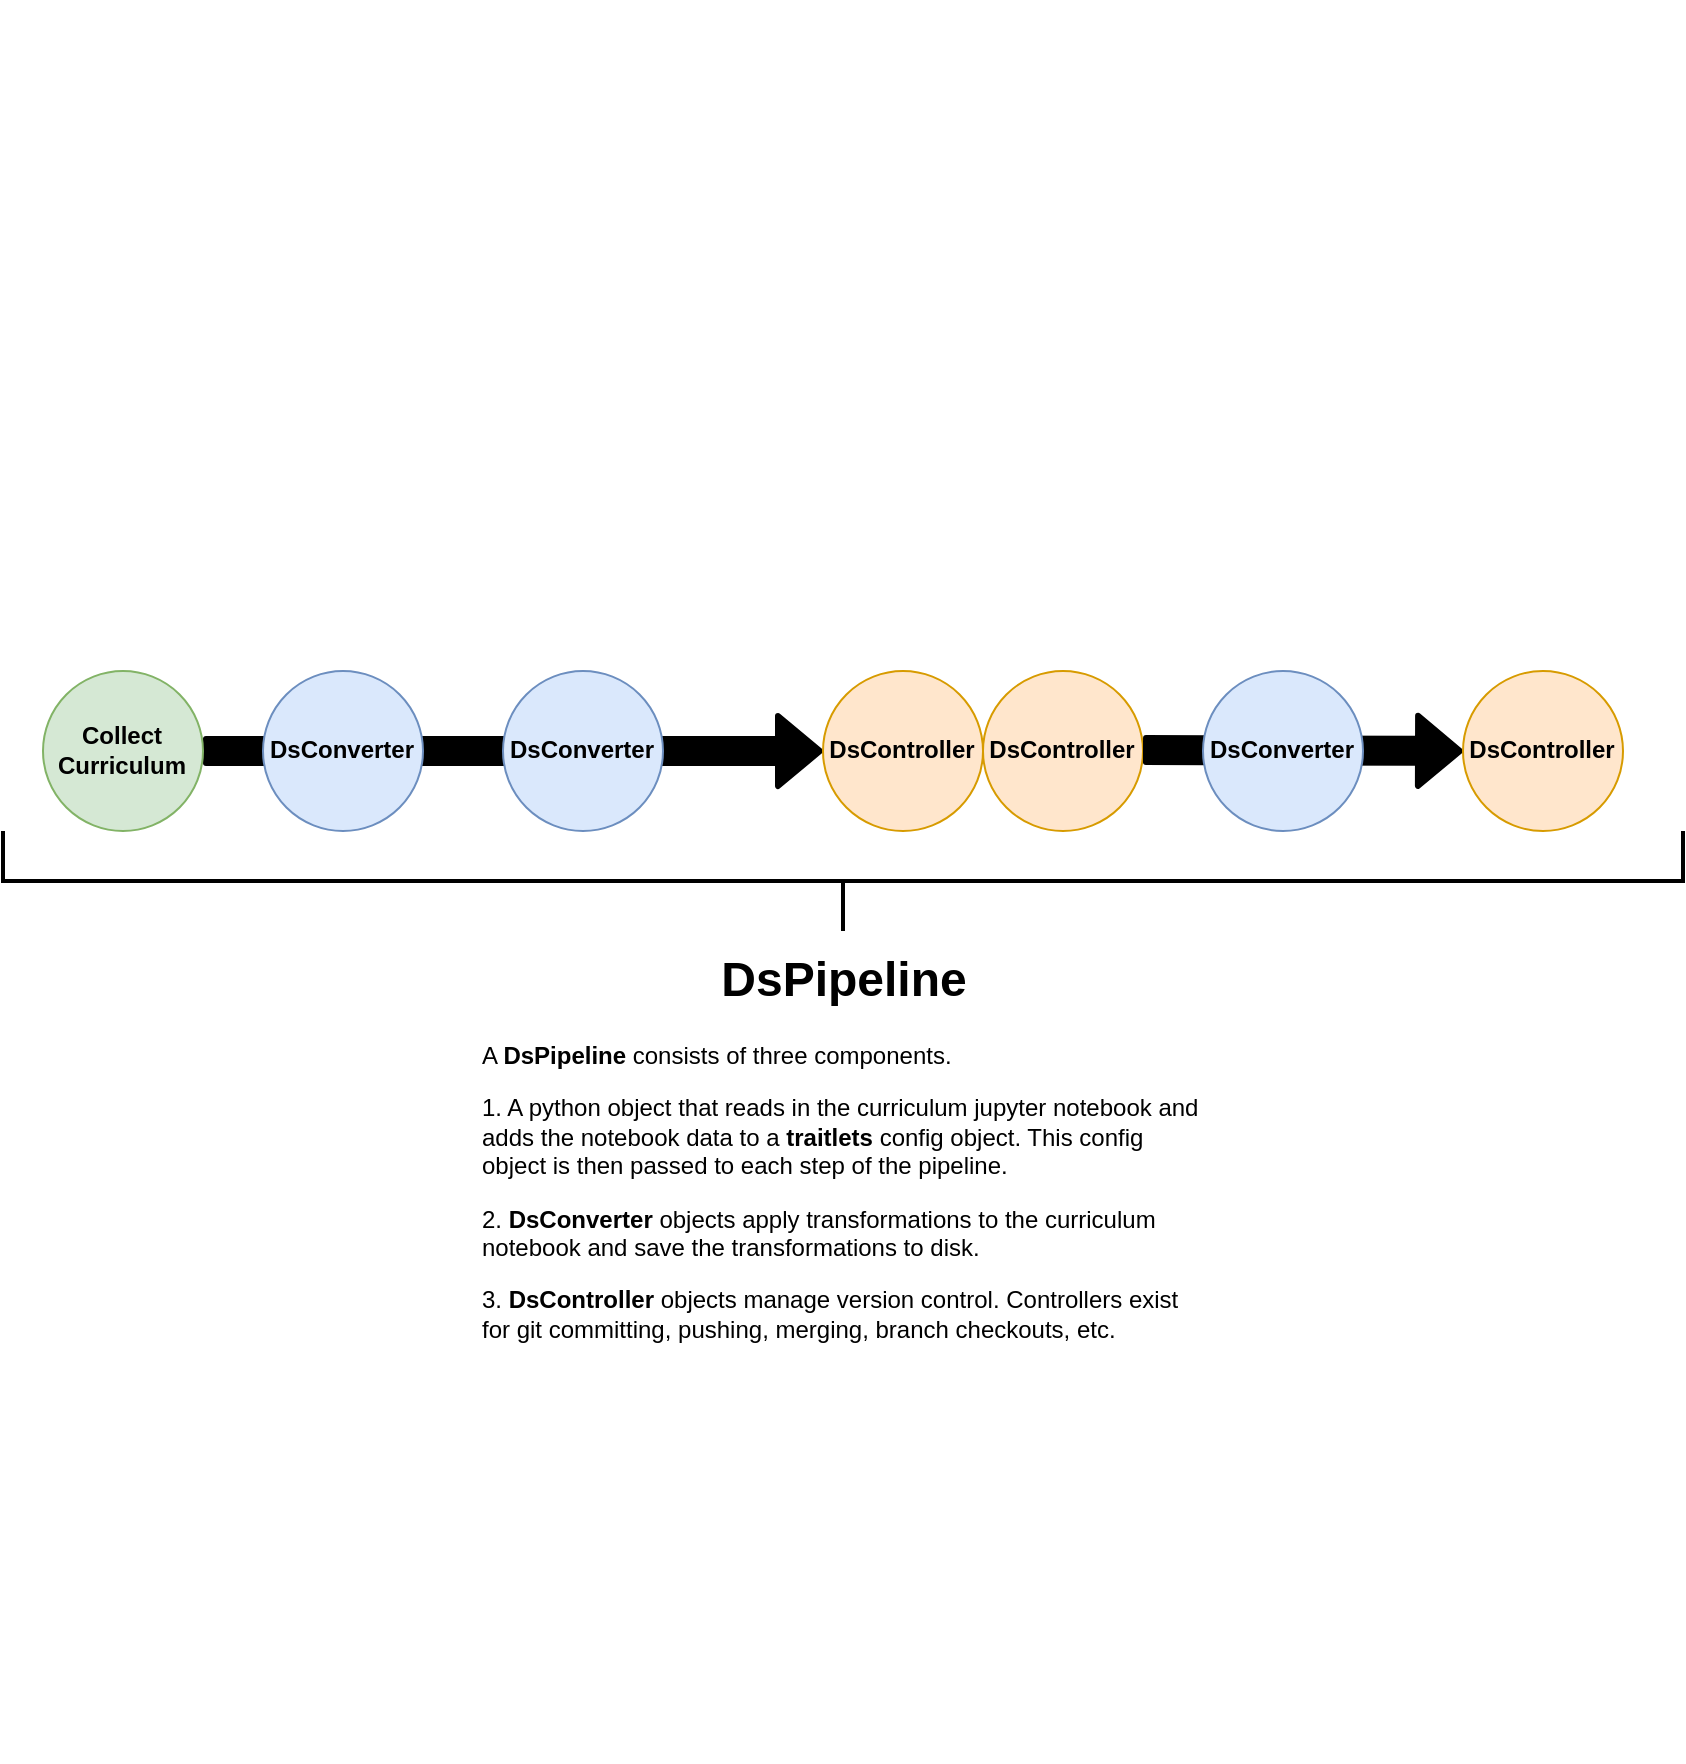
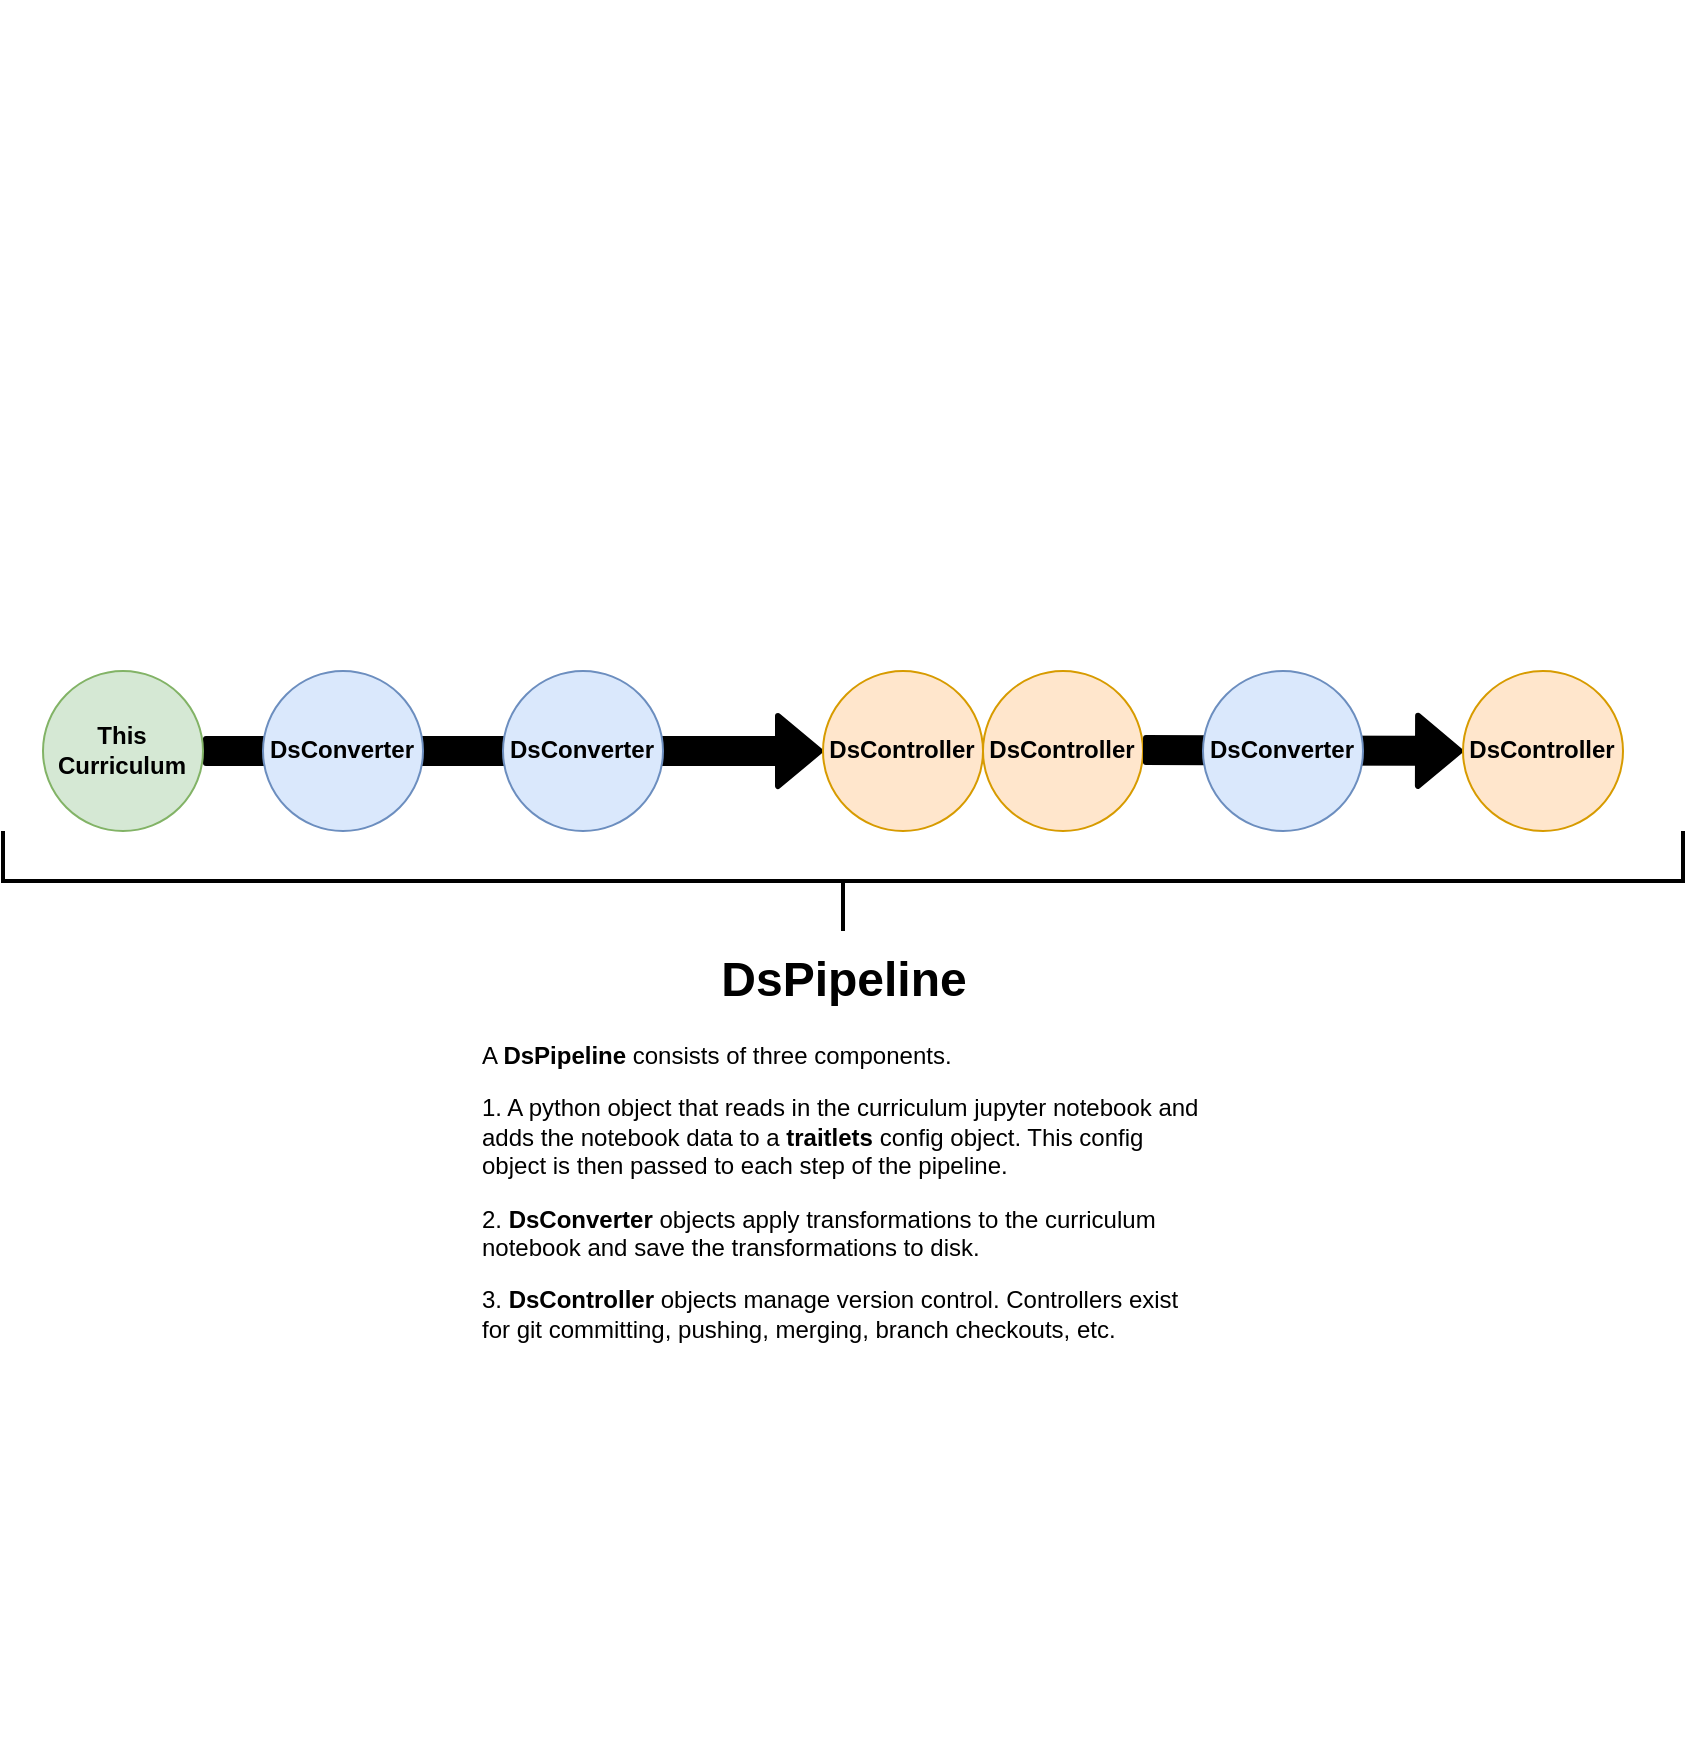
(123, 751) -> (123, 751)
